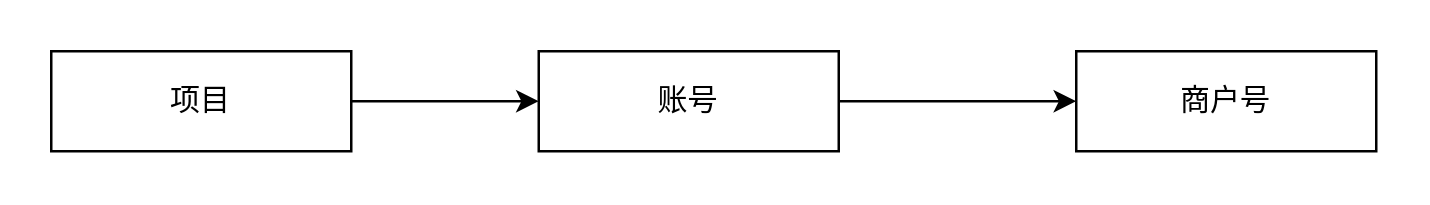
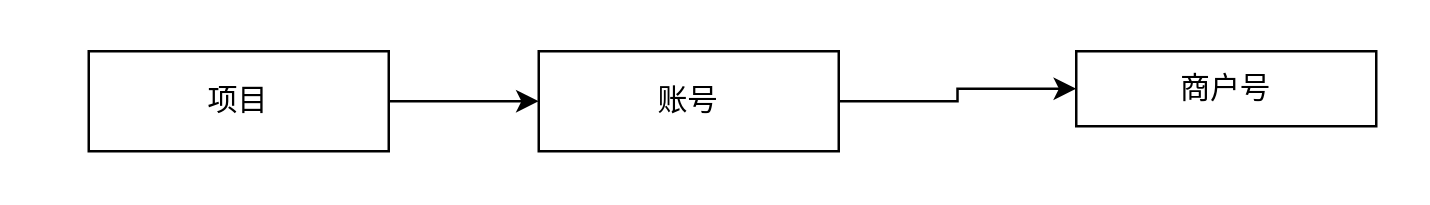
(201, 101) -> (239, 101)
(1226, 101) -> (1226, 89)
